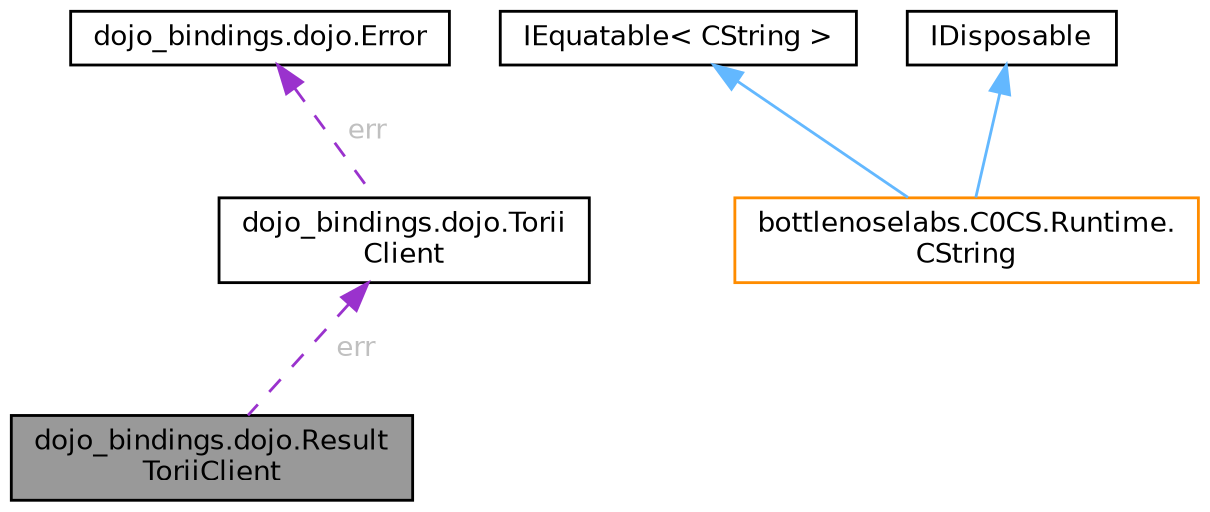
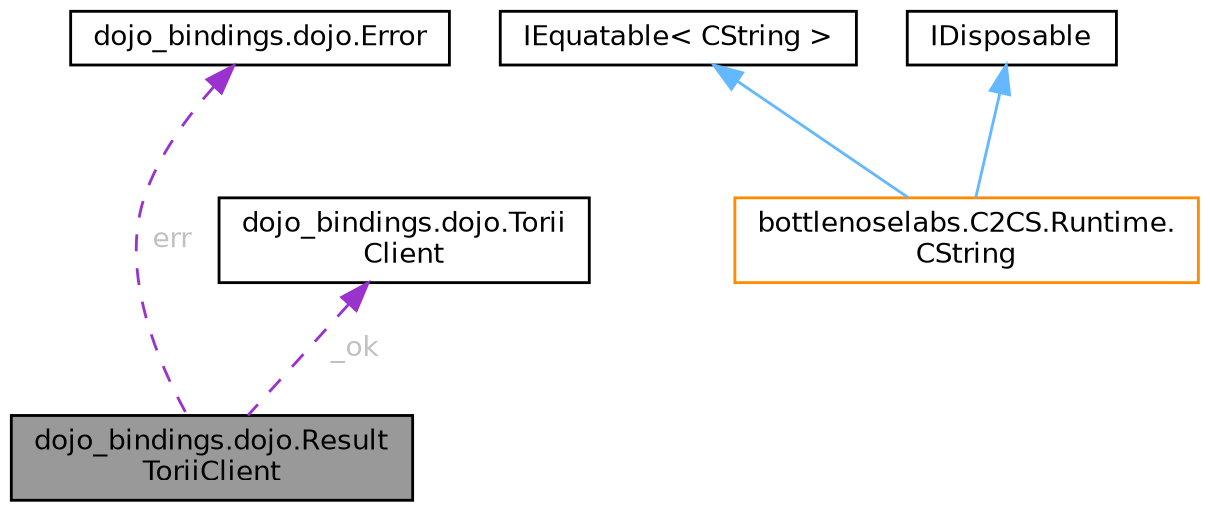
(335, 143) -> (137, 245)
(967, 240) -> (967, 240)
(352, 349) -> (352, 349)
